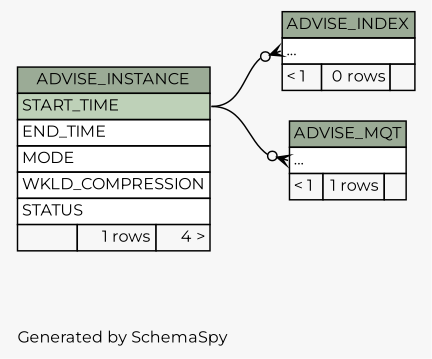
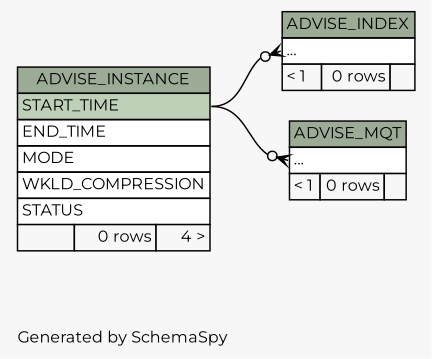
(355, 186) -> (353, 186)
(127, 237) -> (125, 237)
